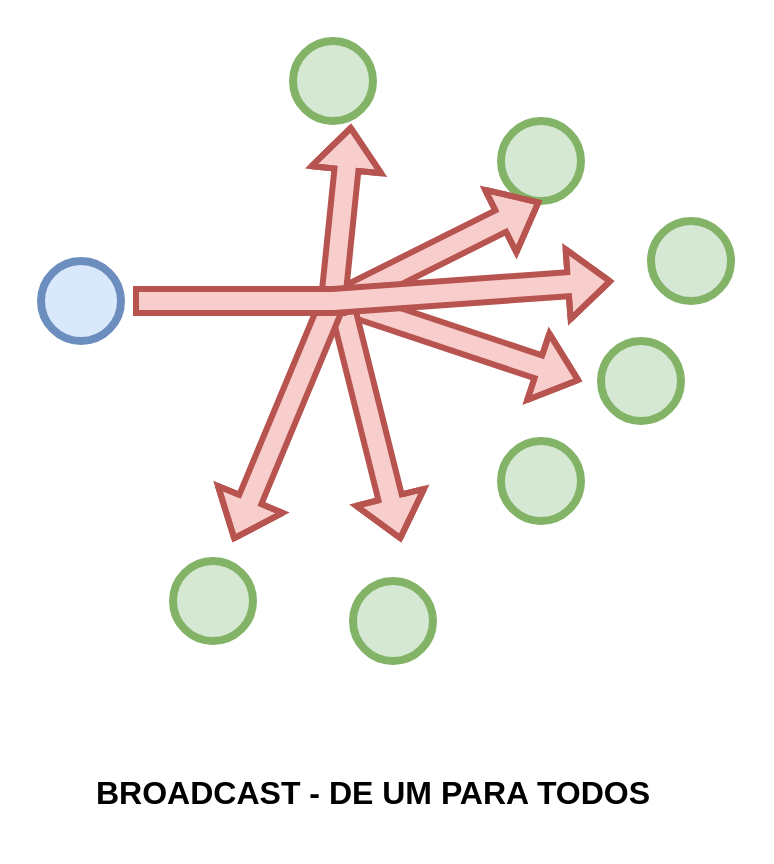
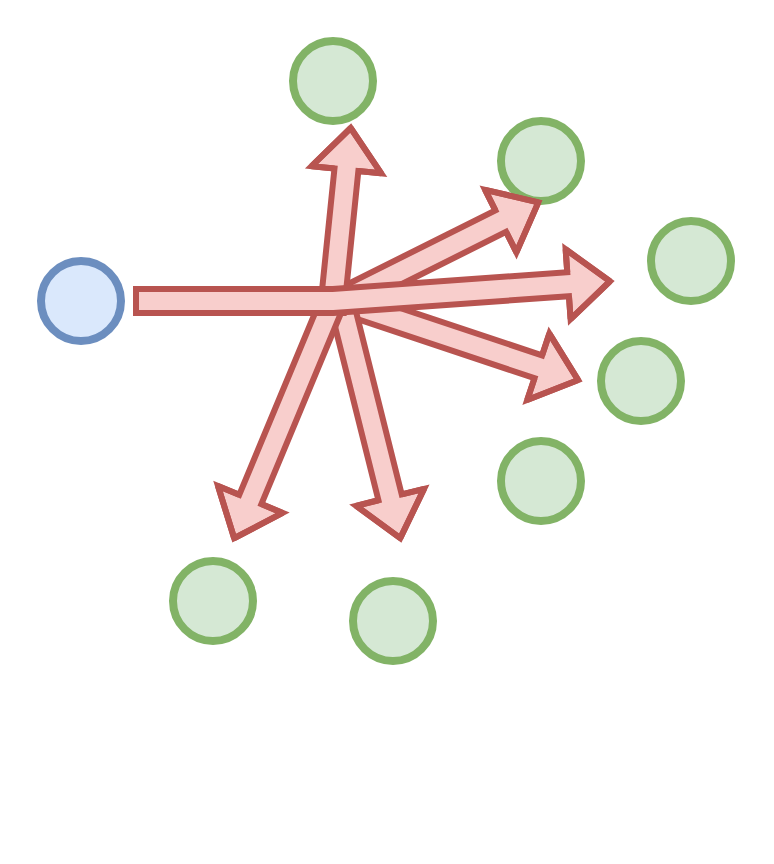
(398, 791) -> none
